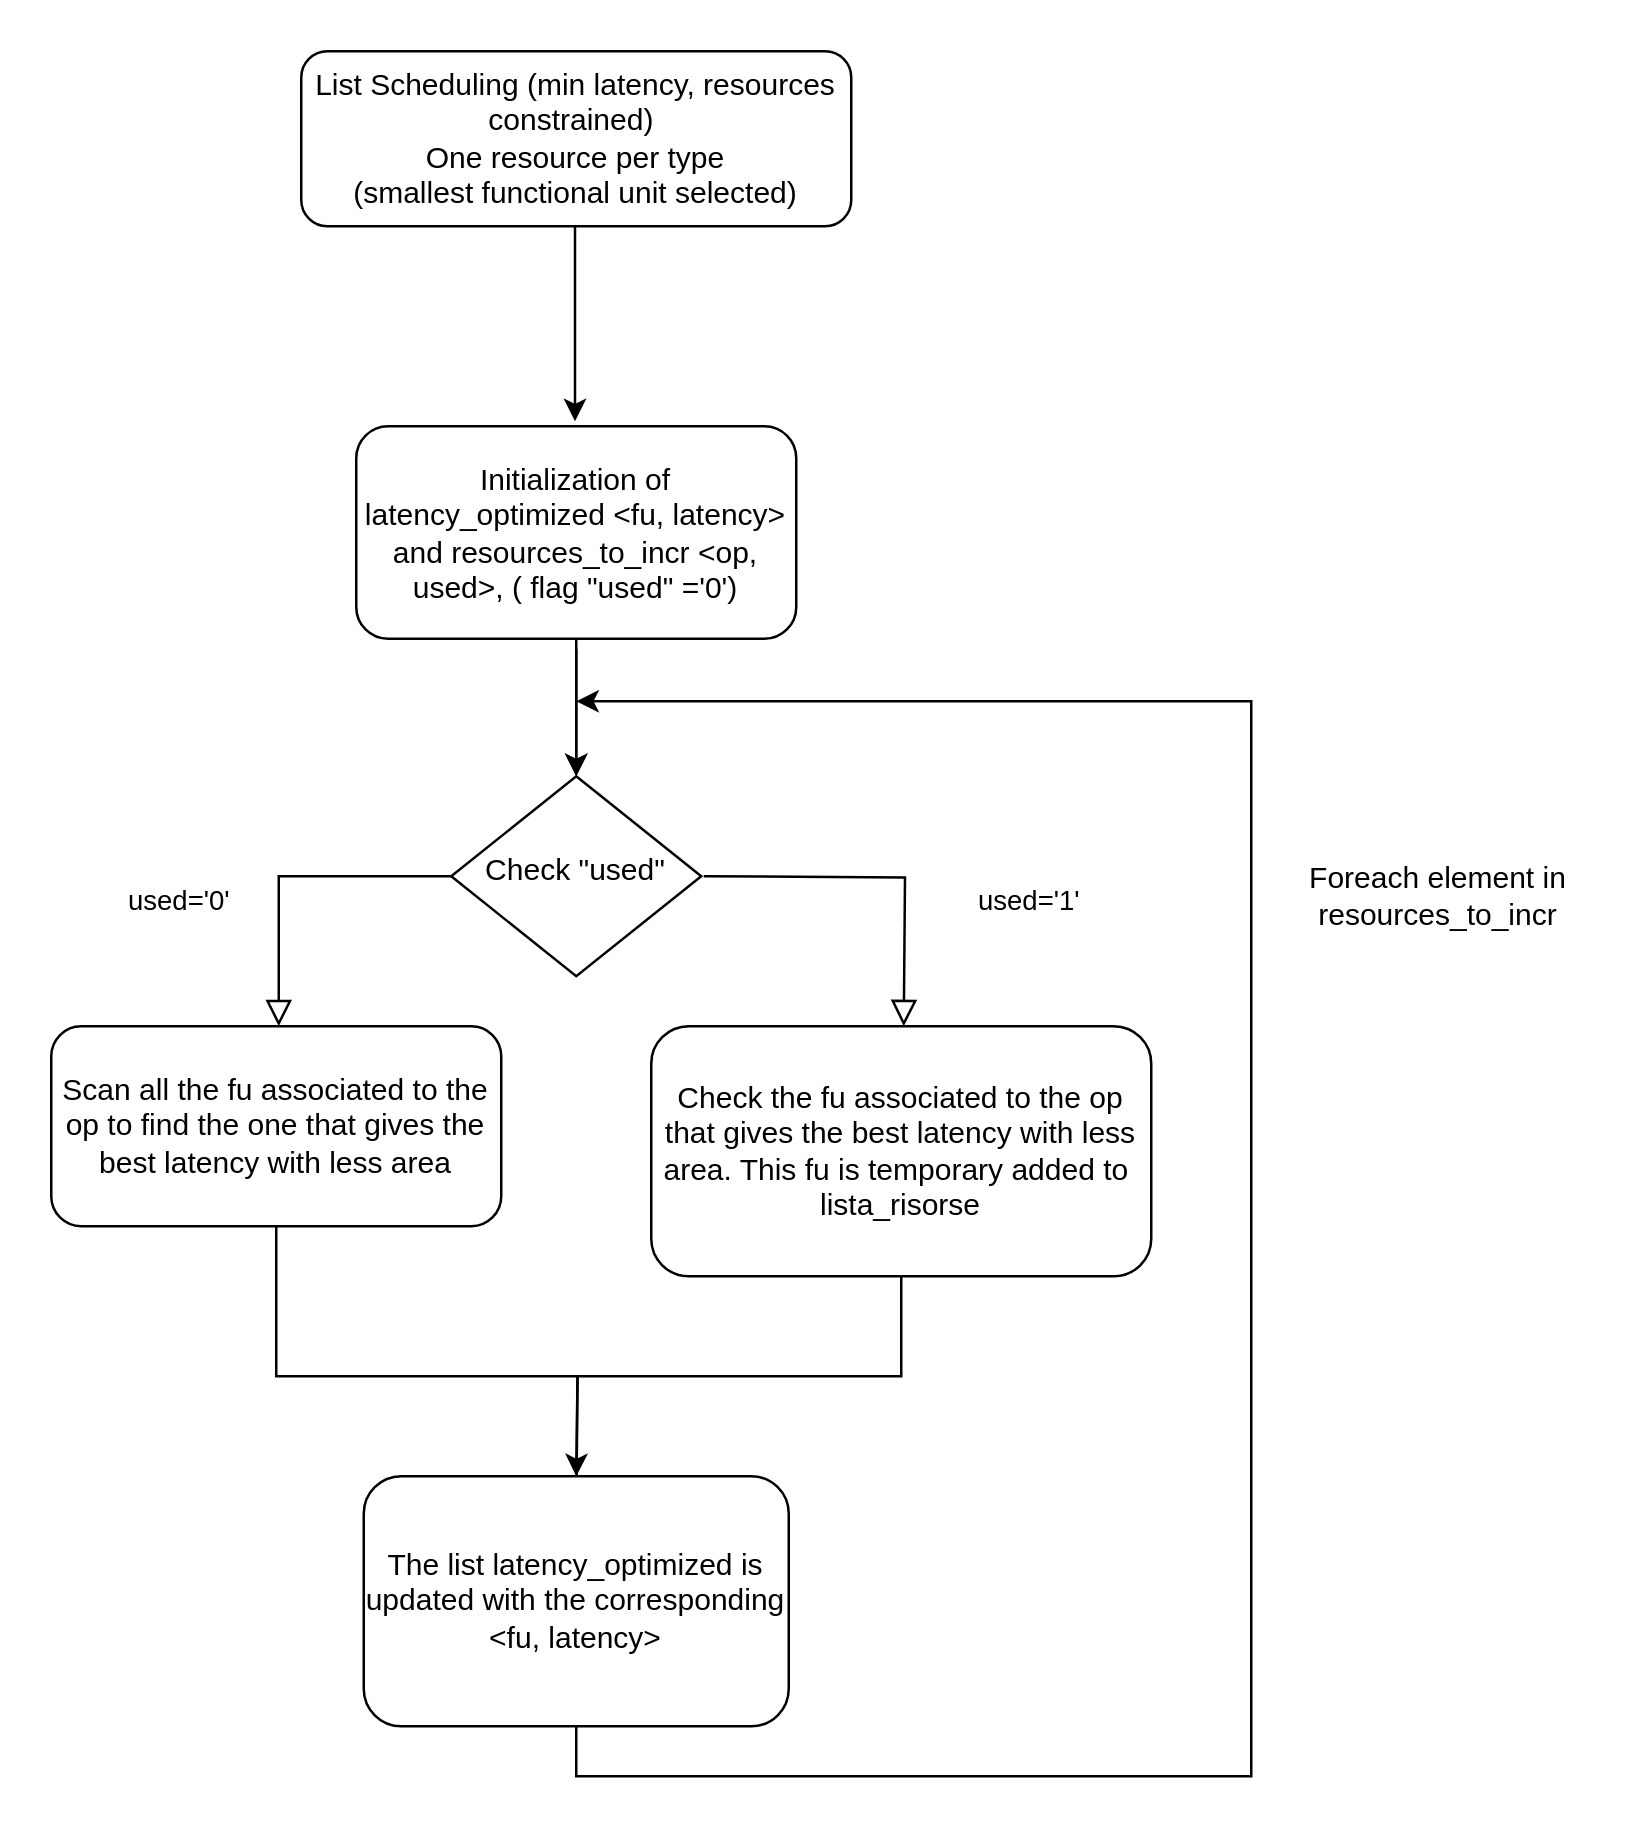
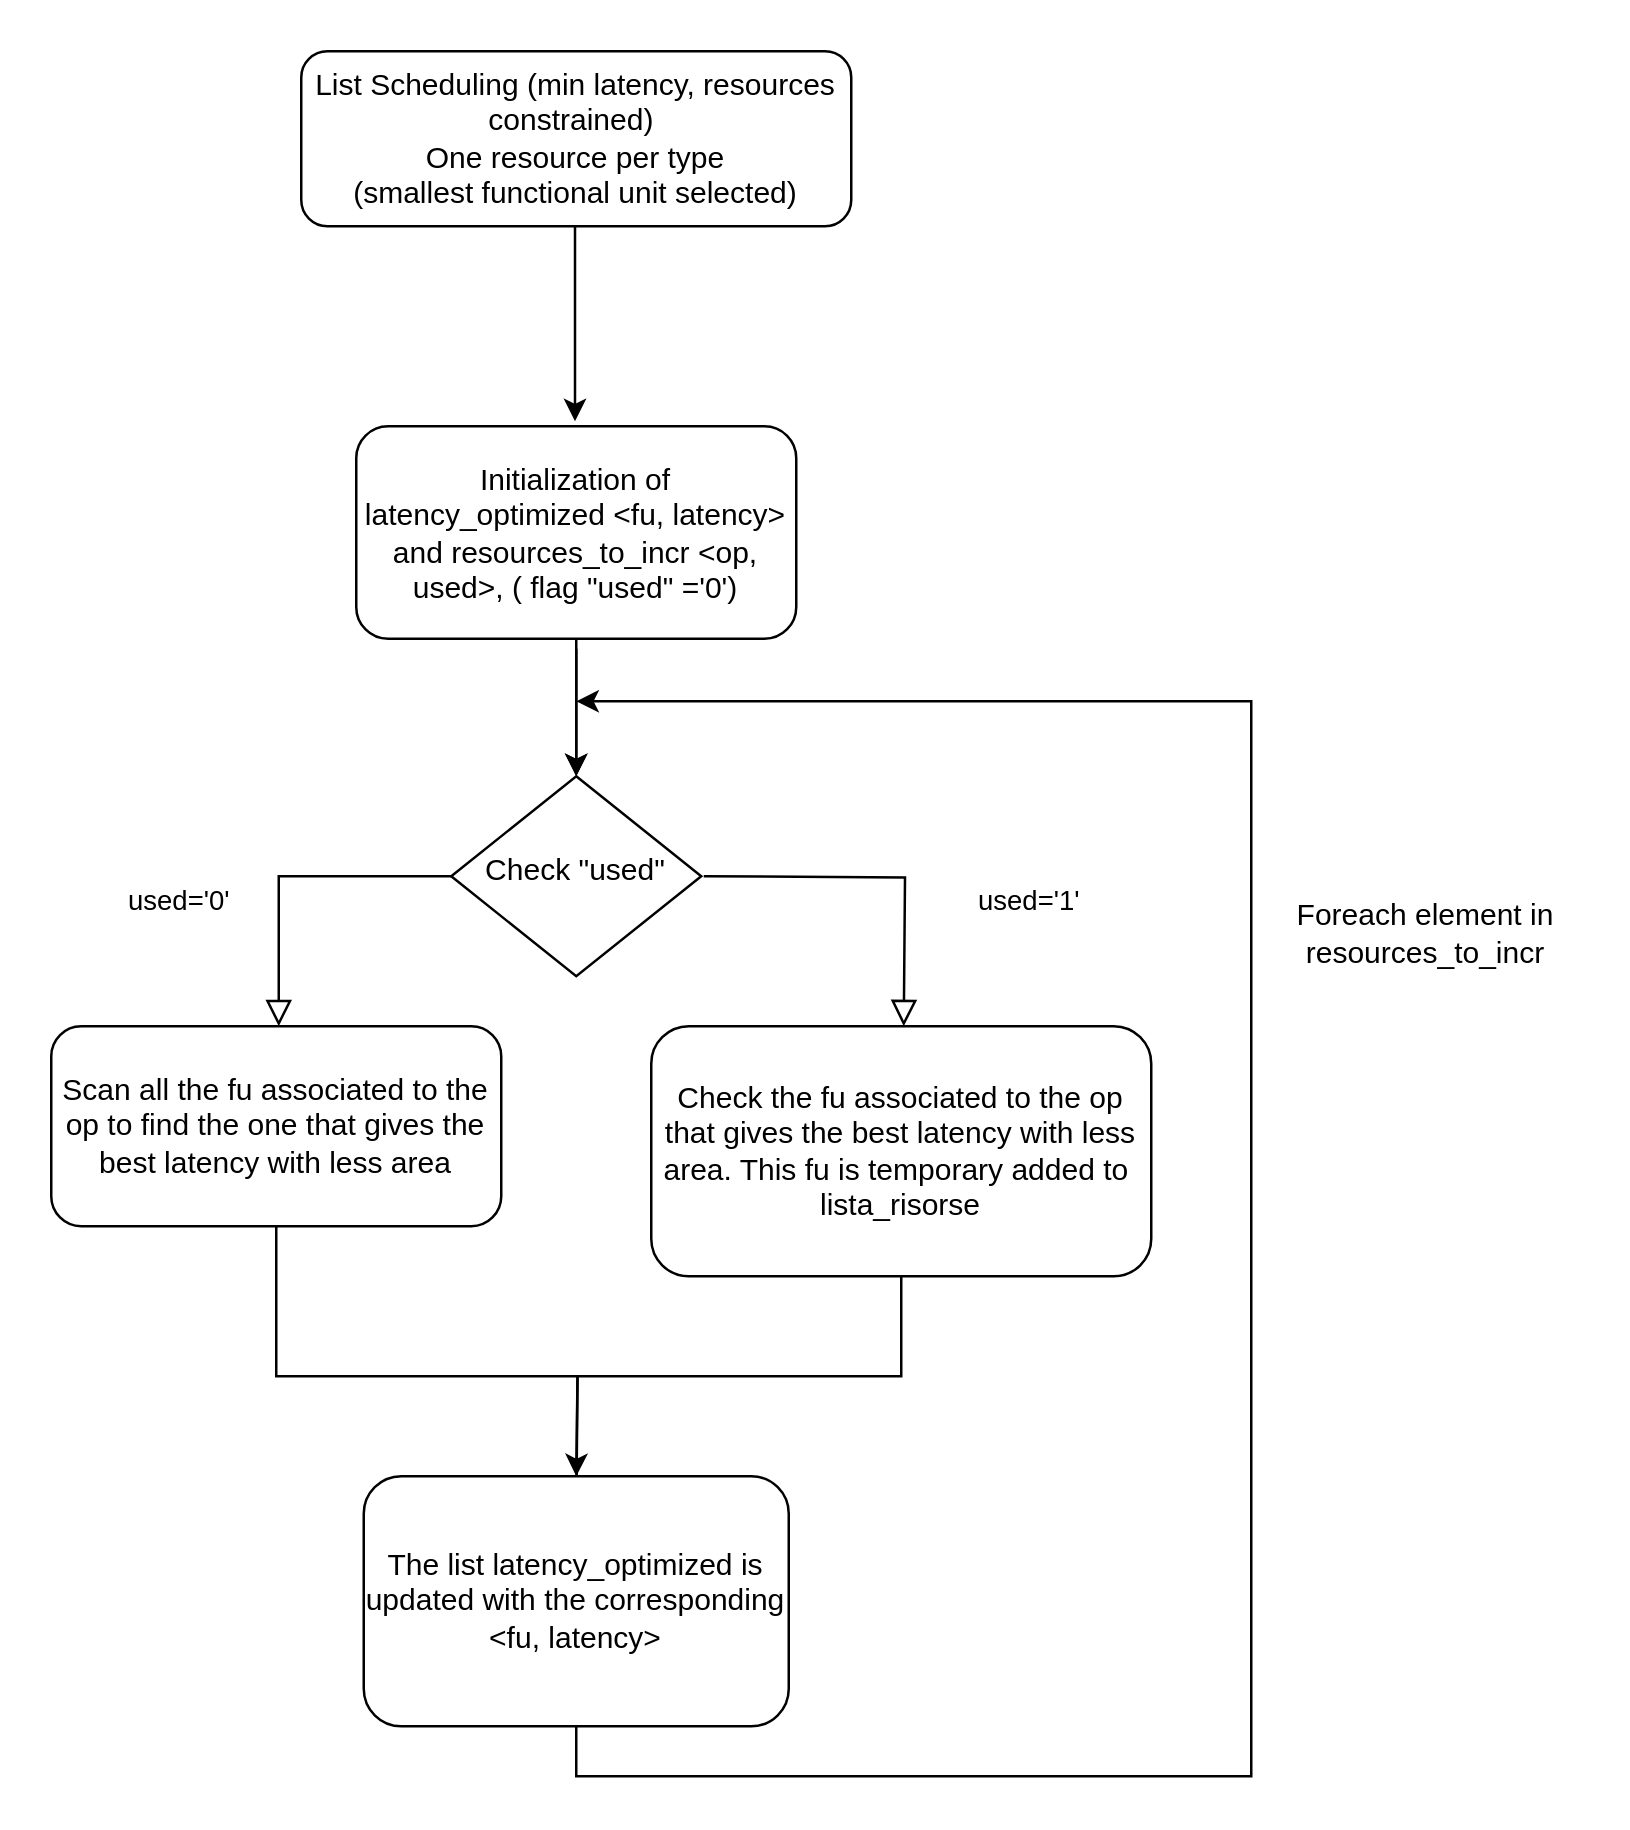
(1439, 895) -> (1426, 933)
